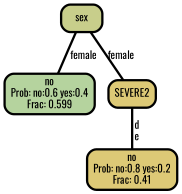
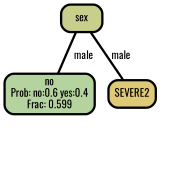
(82, 56) -> (82, 56)
(120, 56) -> (120, 56)
(132, 170) -> none
